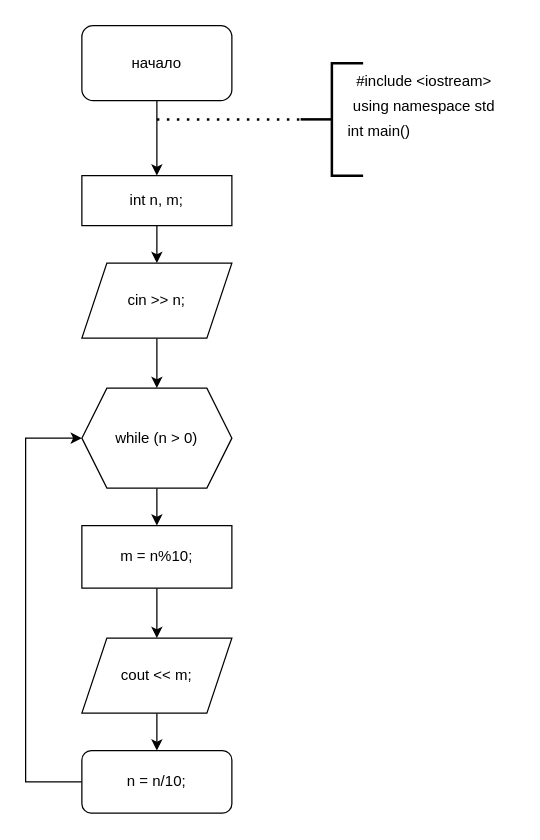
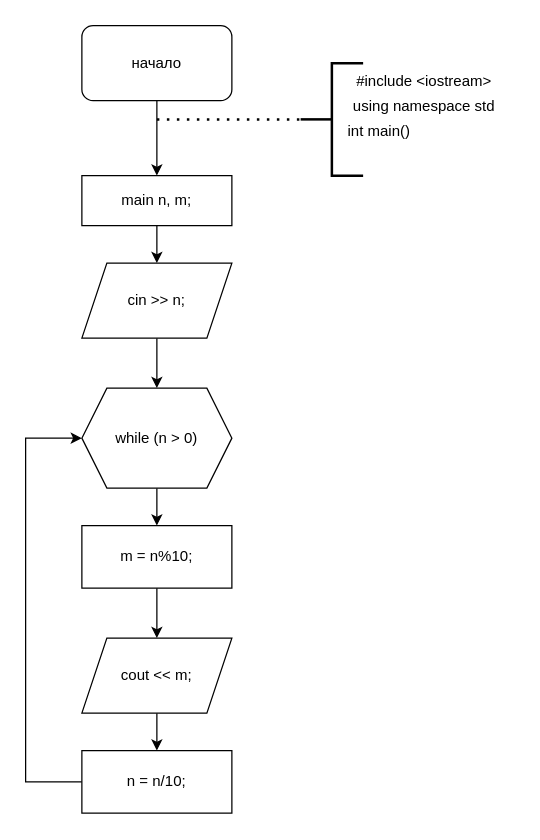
(157, 201) -> (157, 201)
(157, 782) -> (157, 782)
